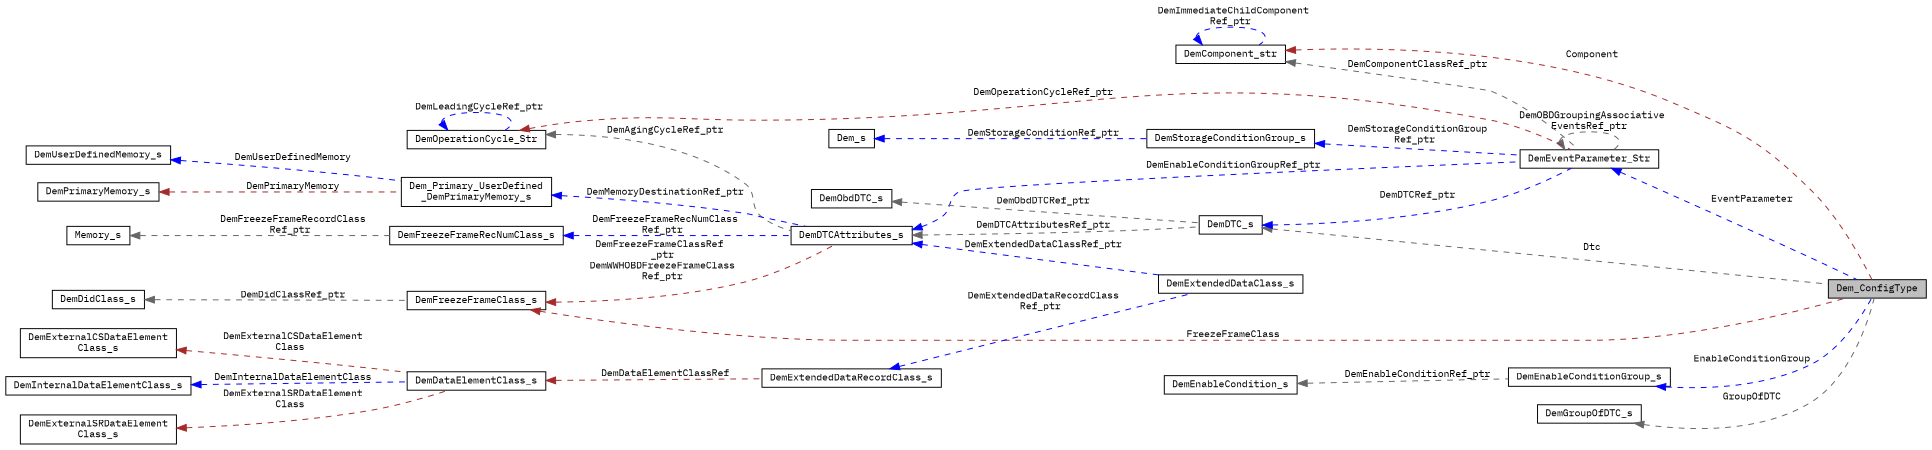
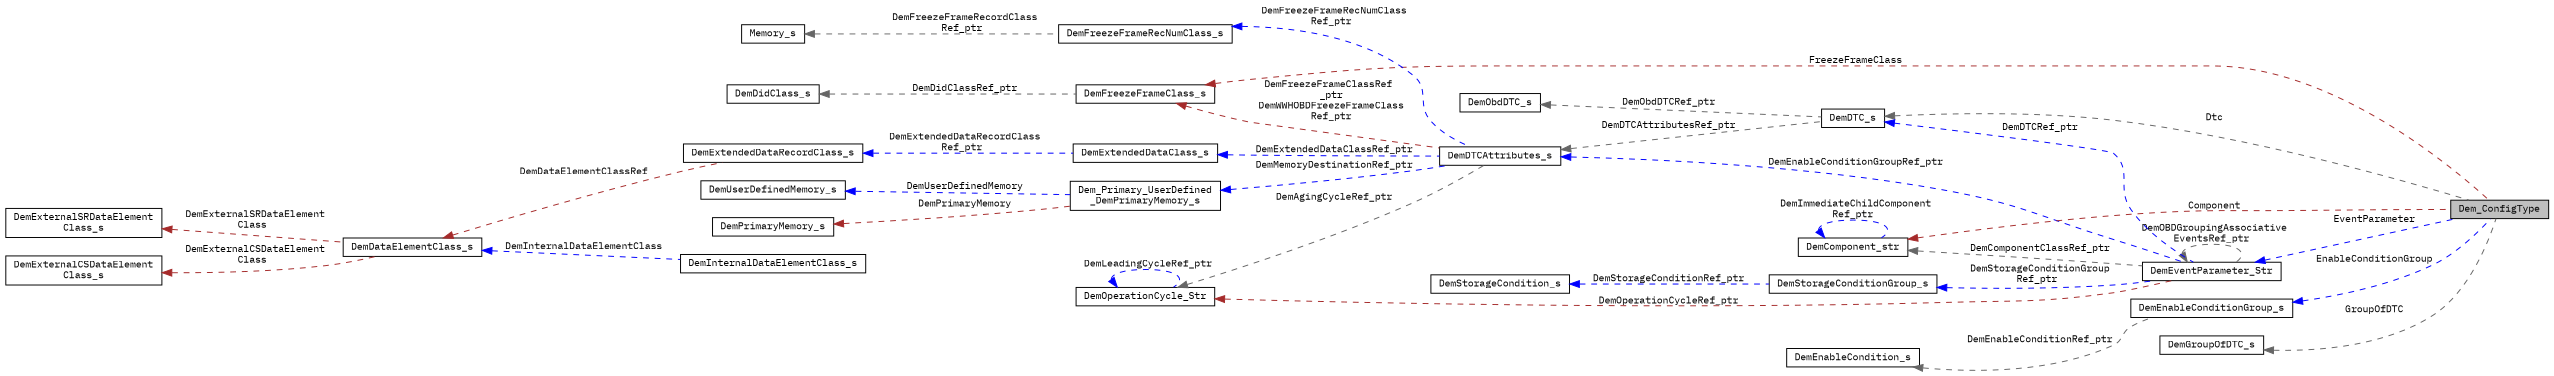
(852, 139) -> (1500, 284)
(1040, 260) -> (1333, 156)
(304, 383) -> (586, 255)
